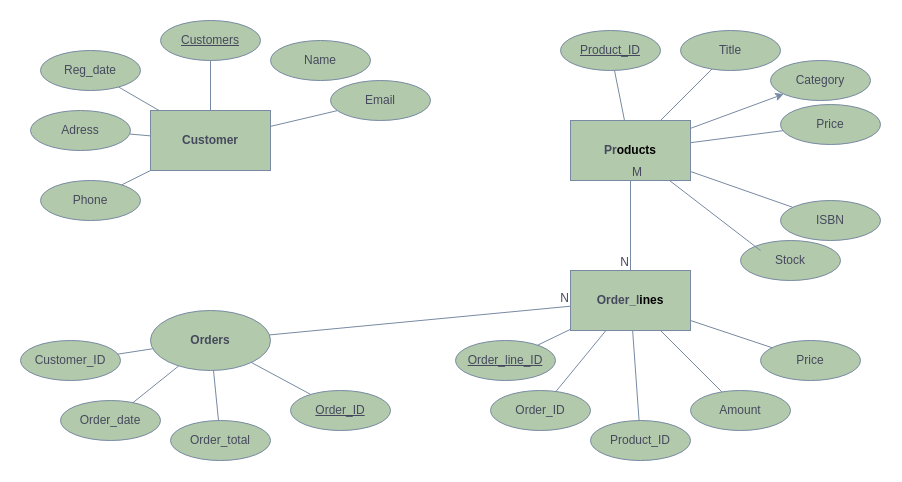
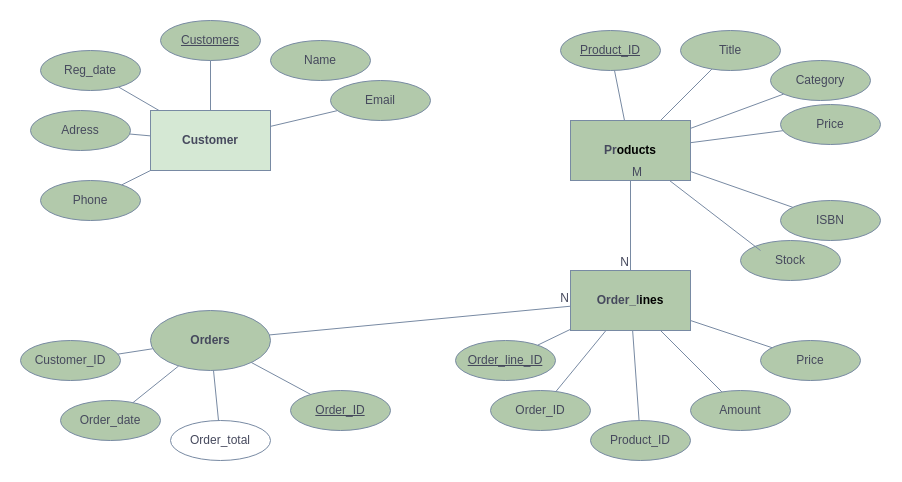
(776, 97) -> (779, 96)
(211, 141) -> (211, 141)
(221, 441) -> (221, 441)
